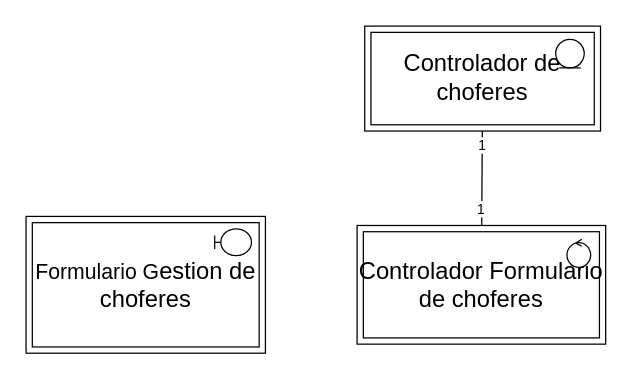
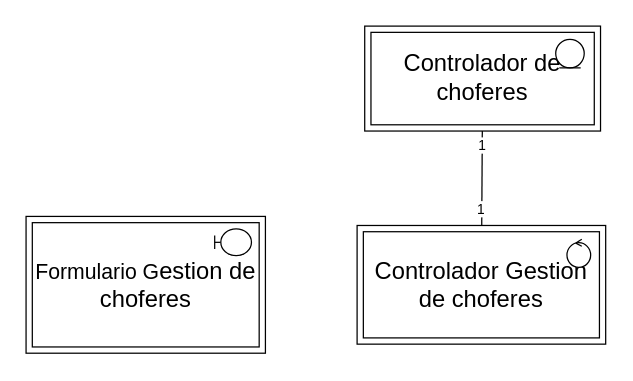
(481, 286) -> (481, 286)
